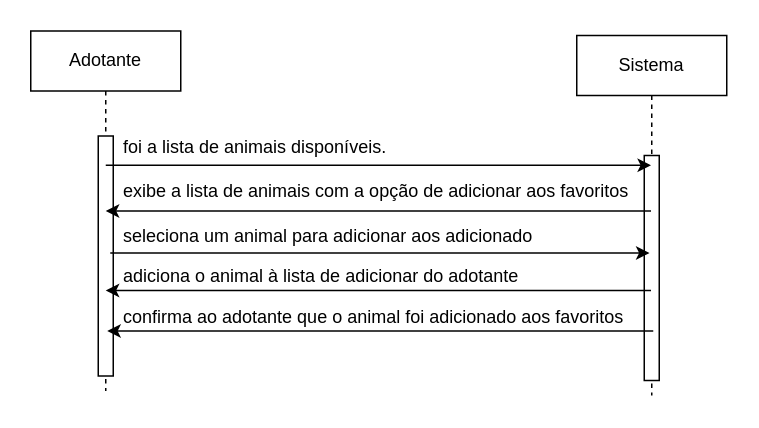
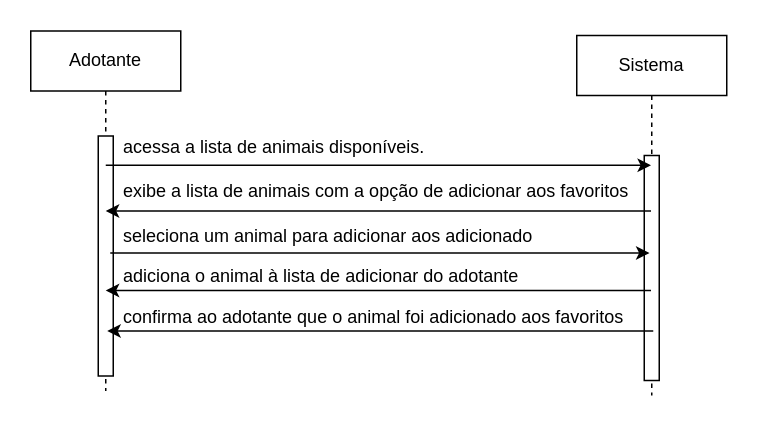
(270, 148) -> (280, 159)
